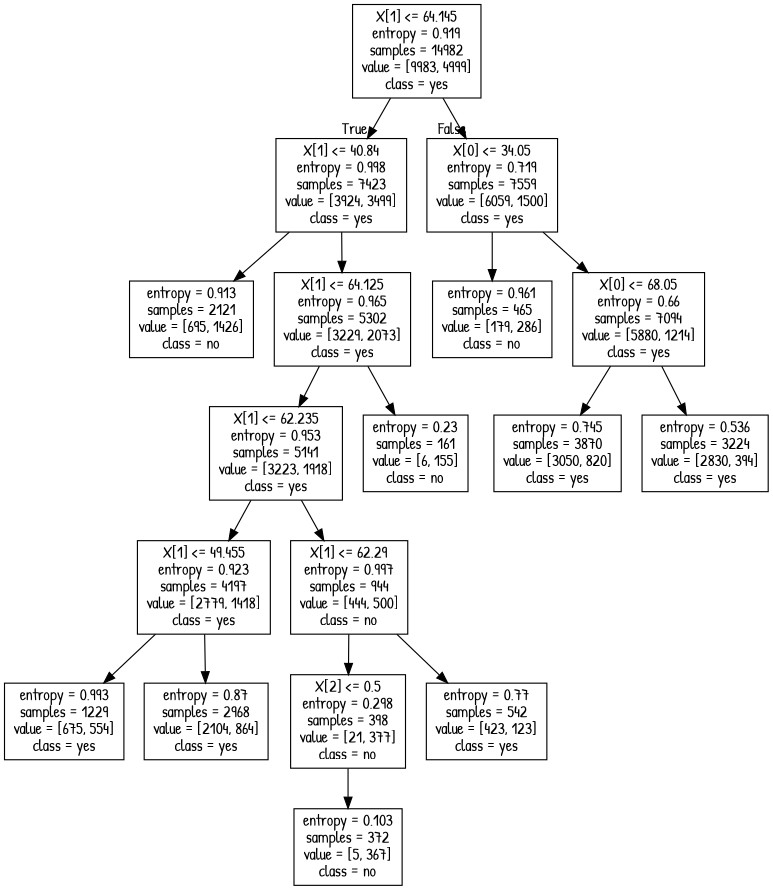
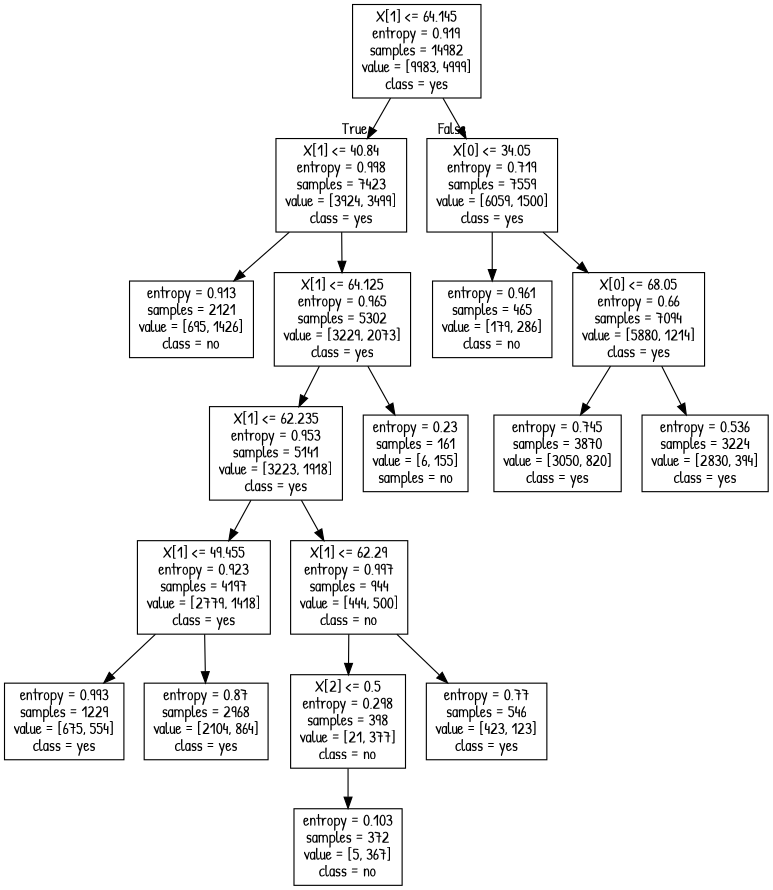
(416, 453) -> (416, 453)
(487, 721) -> (487, 721)
